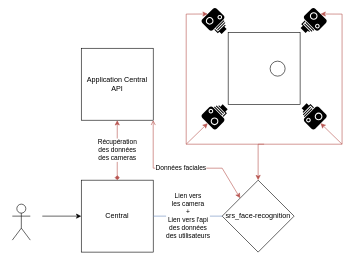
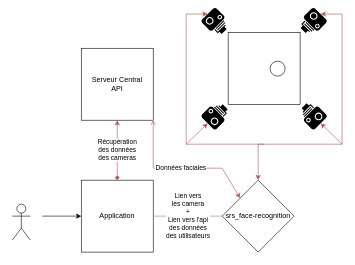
(117, 84) -> (117, 84)
(117, 216) -> (117, 216)
